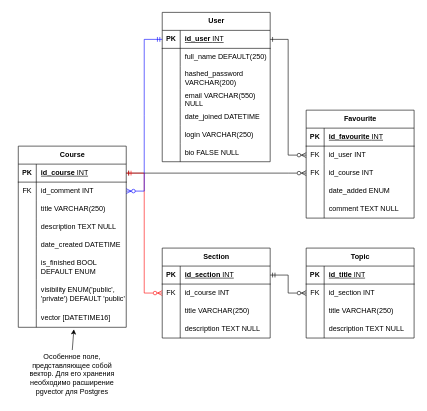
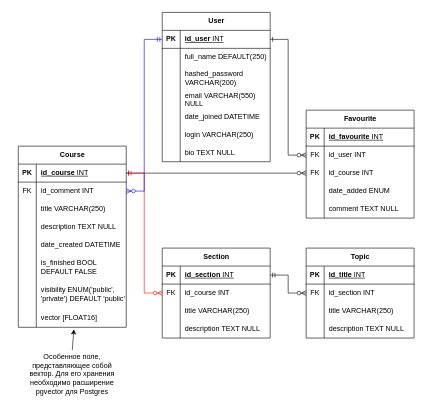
(211, 153) -> (209, 153)
(84, 267) -> (84, 267)
(78, 318) -> (72, 318)
